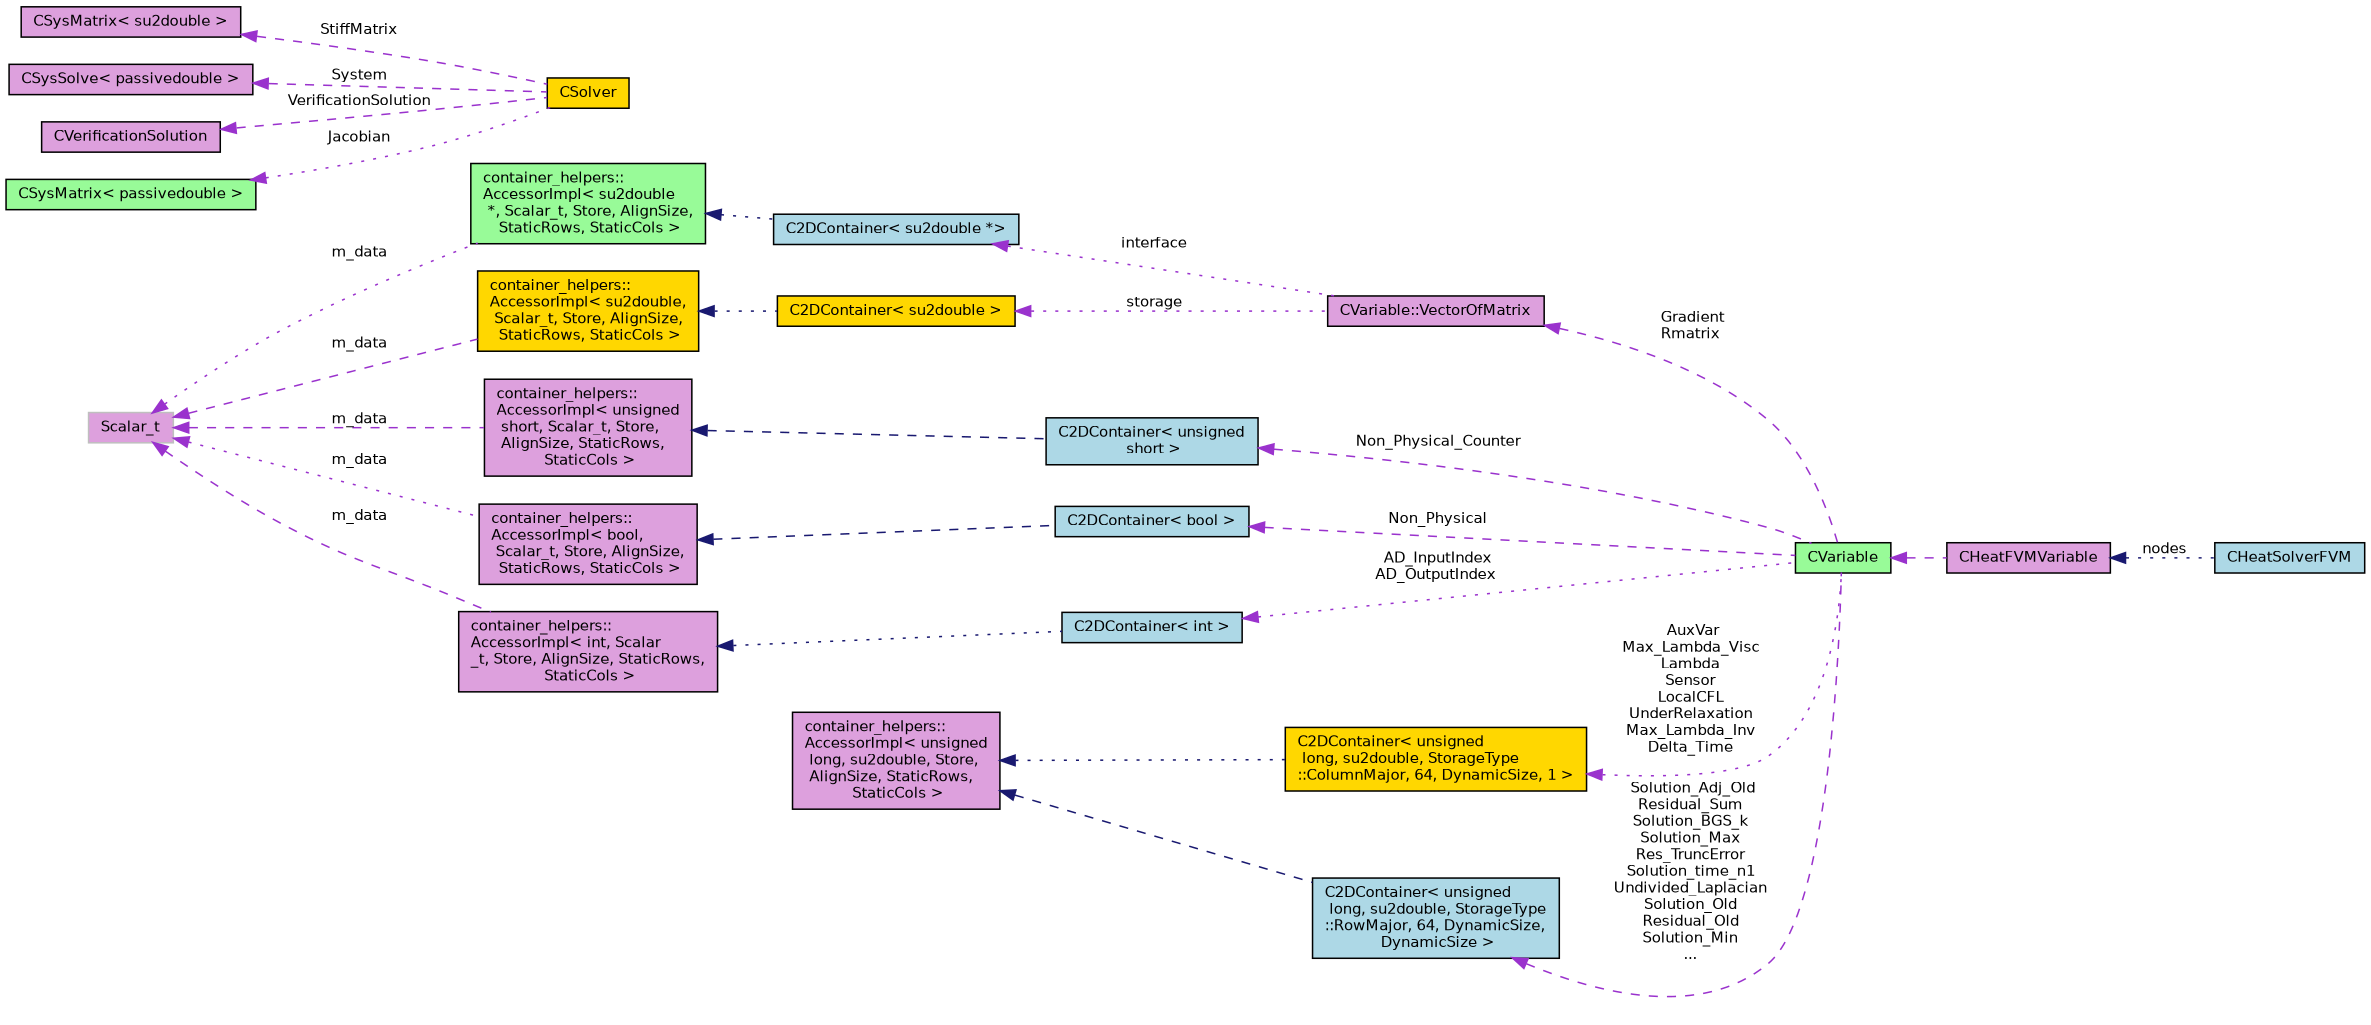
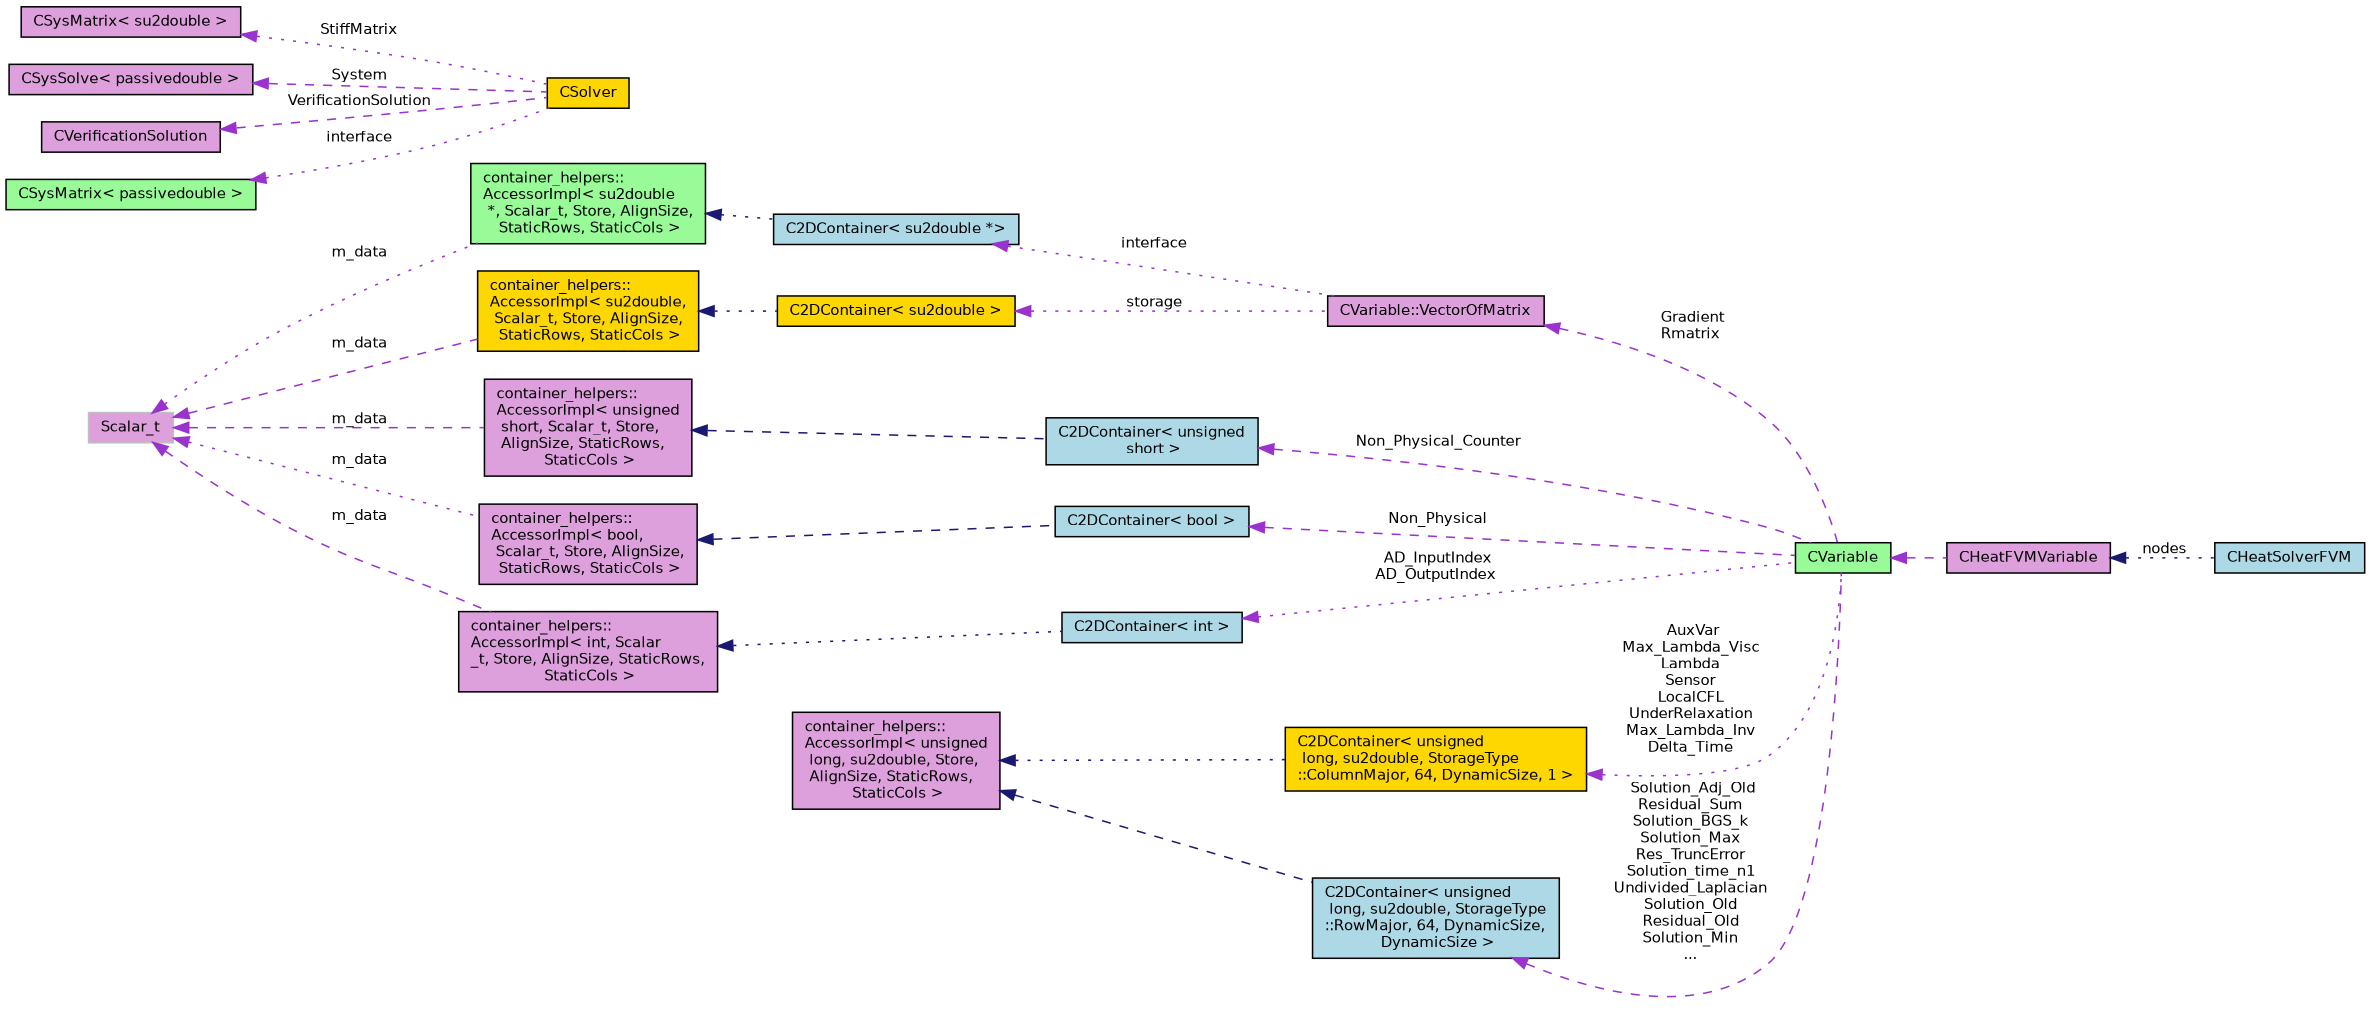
(403, 57) -> (403, 57)
(357, 138) -> (357, 138)
